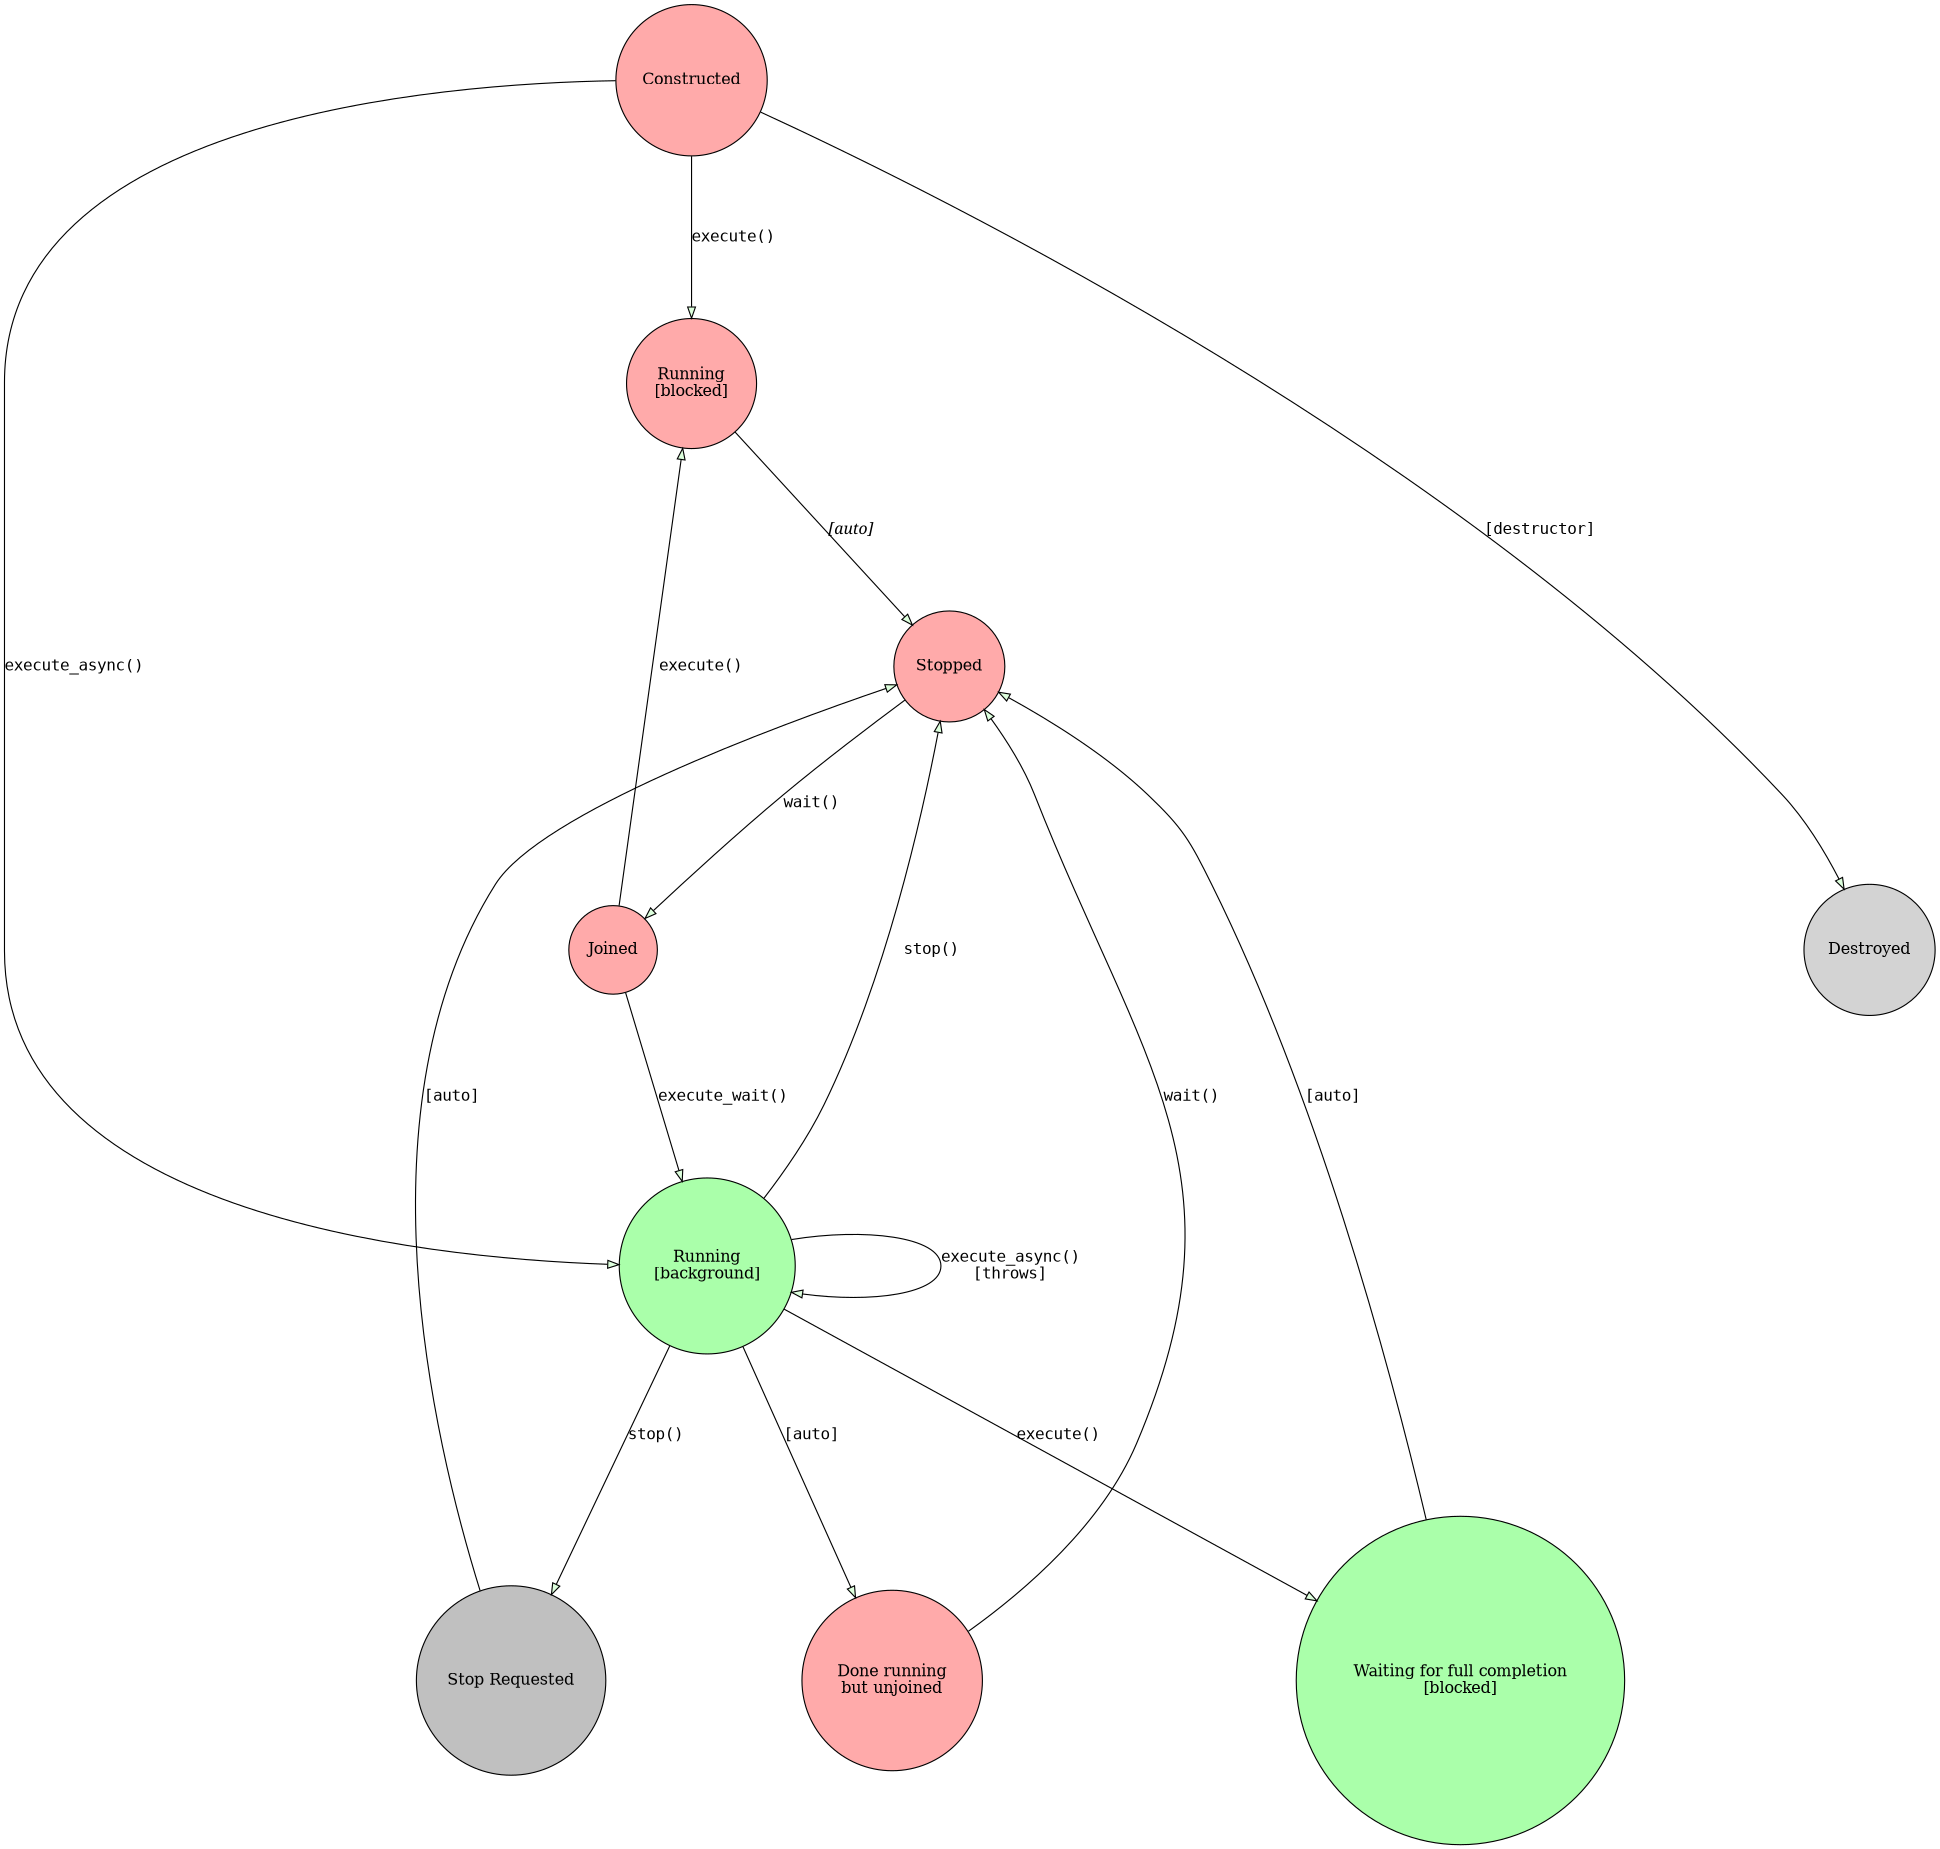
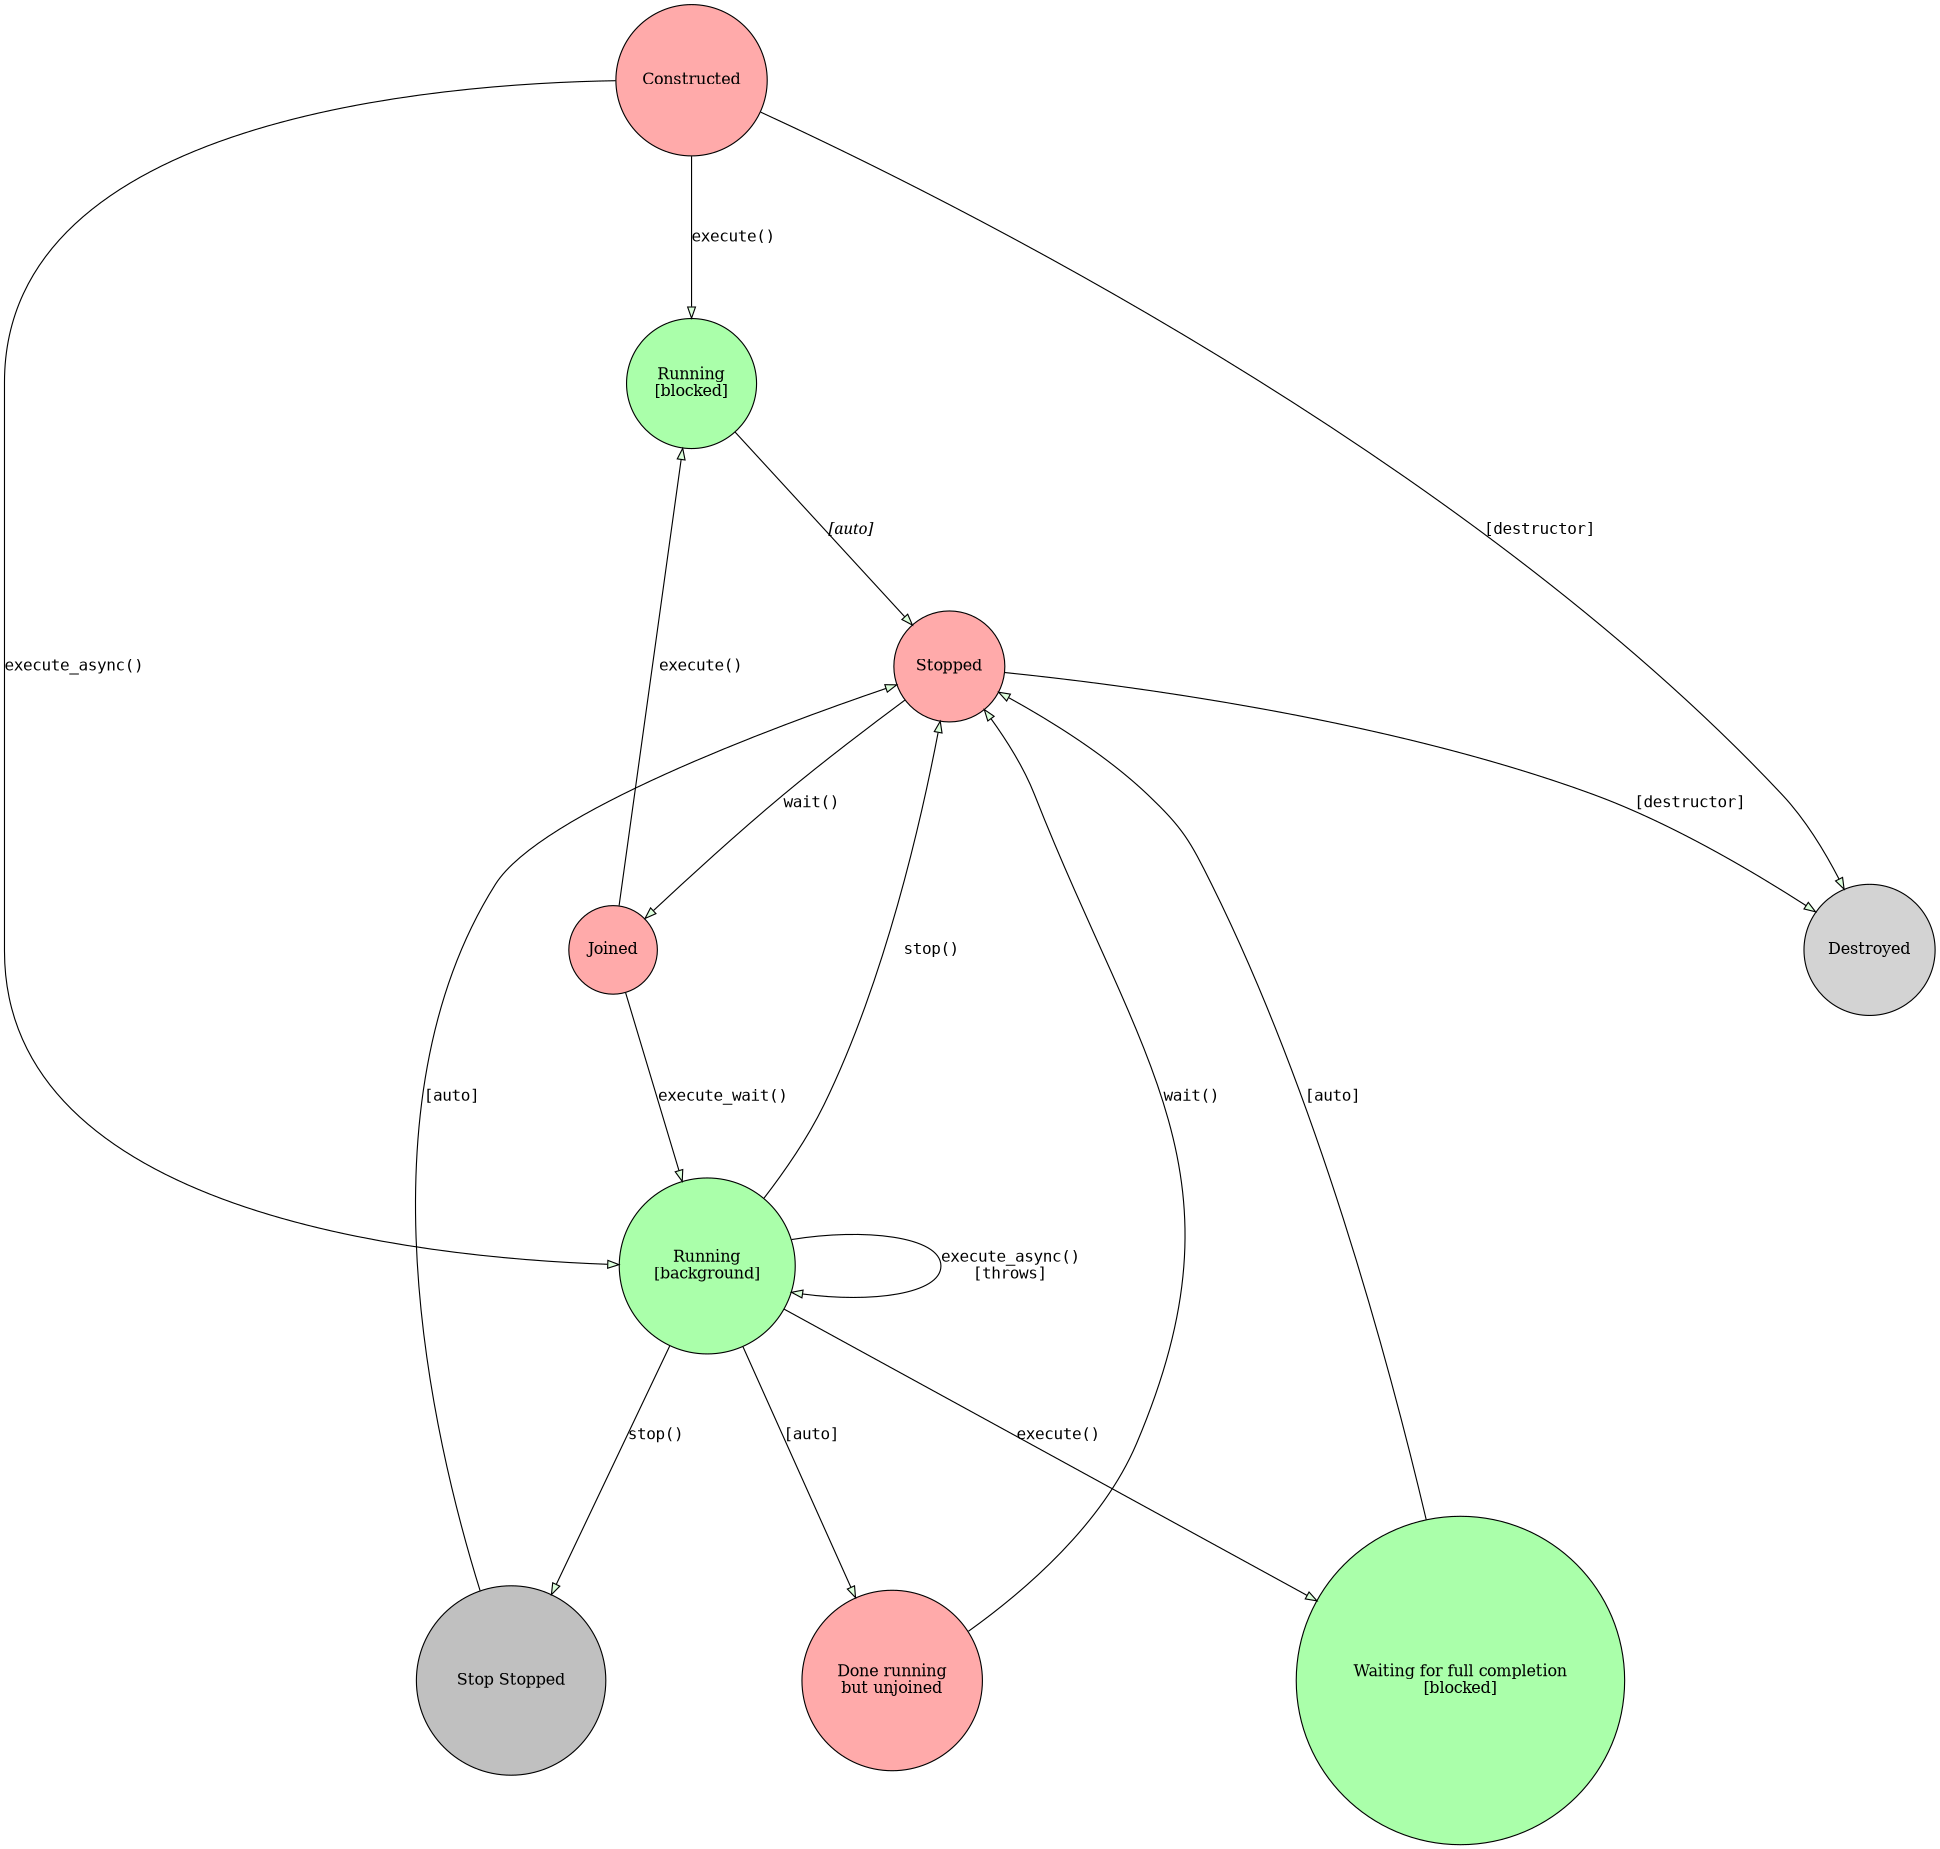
(692, 384) -> (692, 384)
none -> (1420, 743)
(511, 1680) -> (511, 1680)
